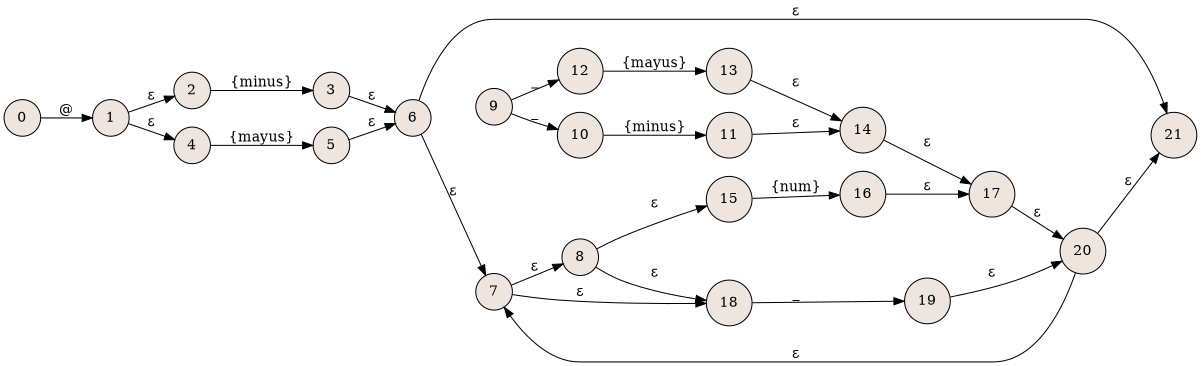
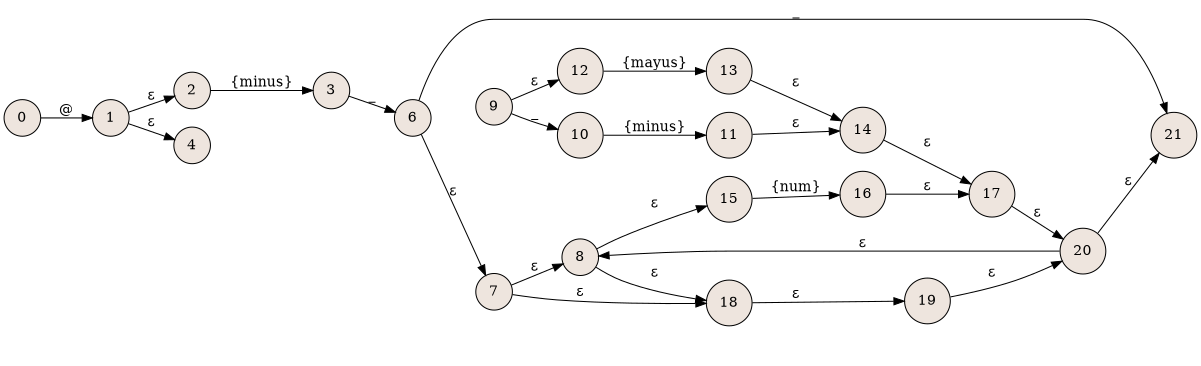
(796, 12) -> (796, 12)
(535, 82) -> (535, 82)
(372, 96) -> (372, 96)
(331, 145) -> none
(796, 294) -> (796, 294)
(808, 362) -> (834, 251)
